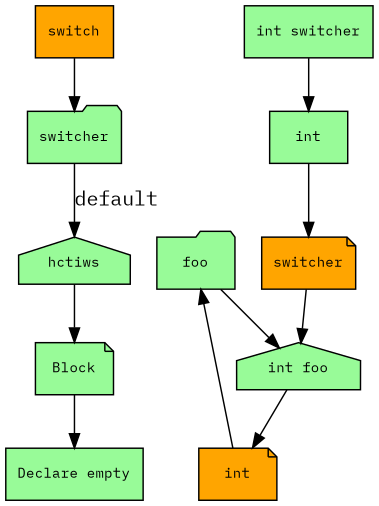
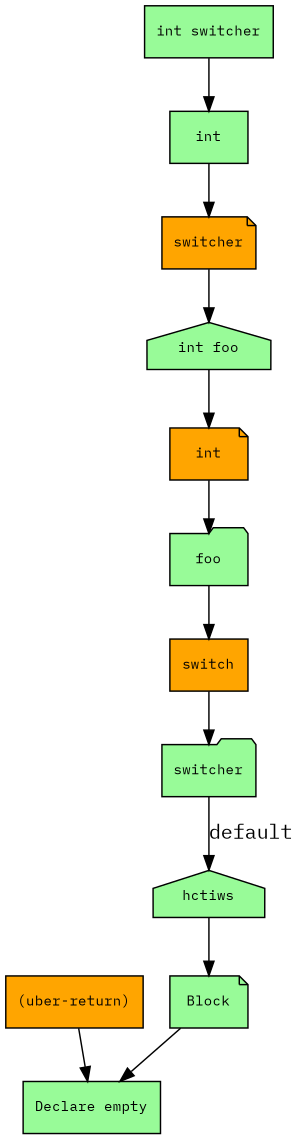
(245, 314) -> (209, 605)
none -> (74, 1002)
